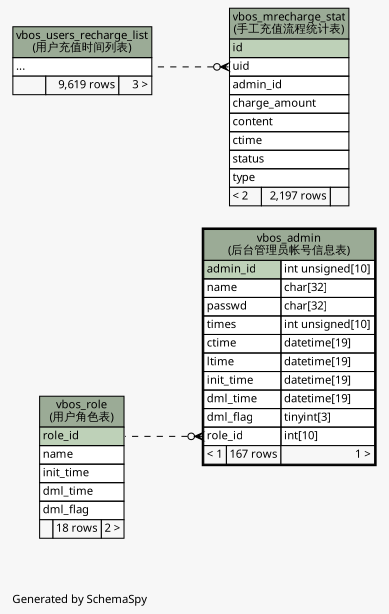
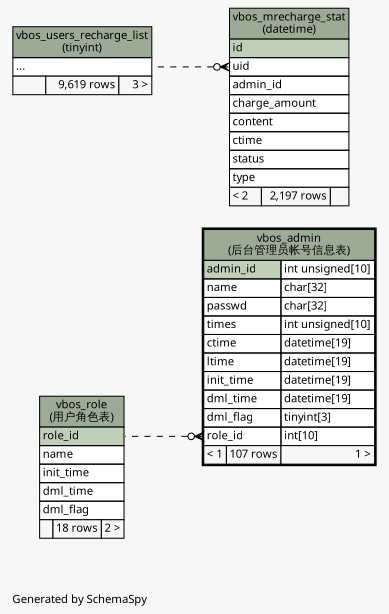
(289, 29) -> (289, 29)
(82, 48) -> (82, 48)
(254, 454) -> (254, 454)
